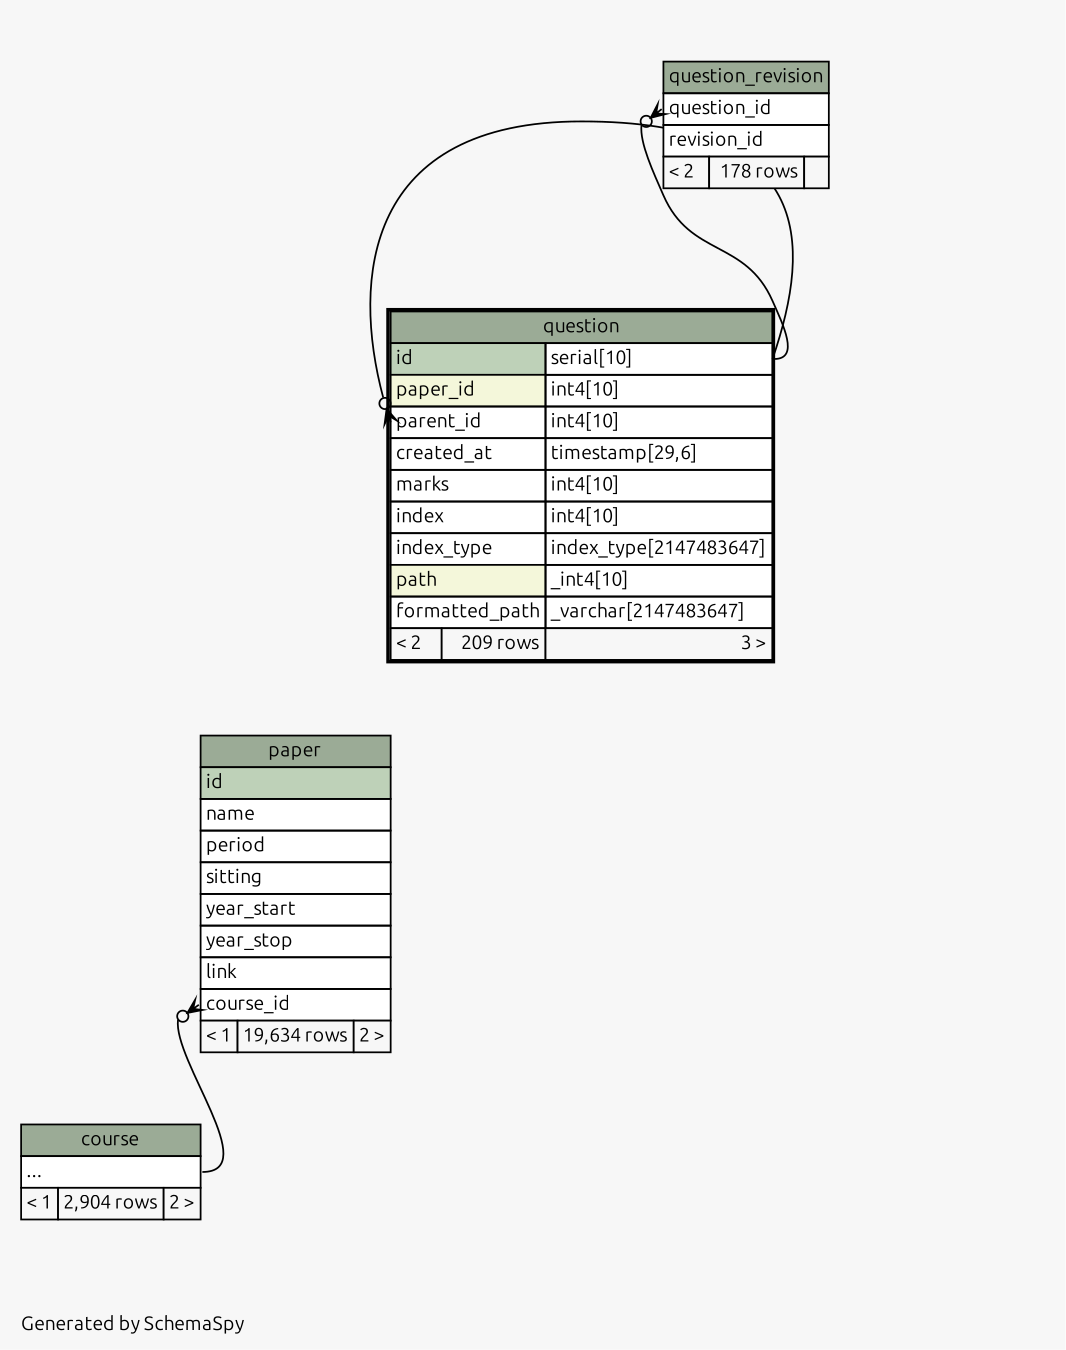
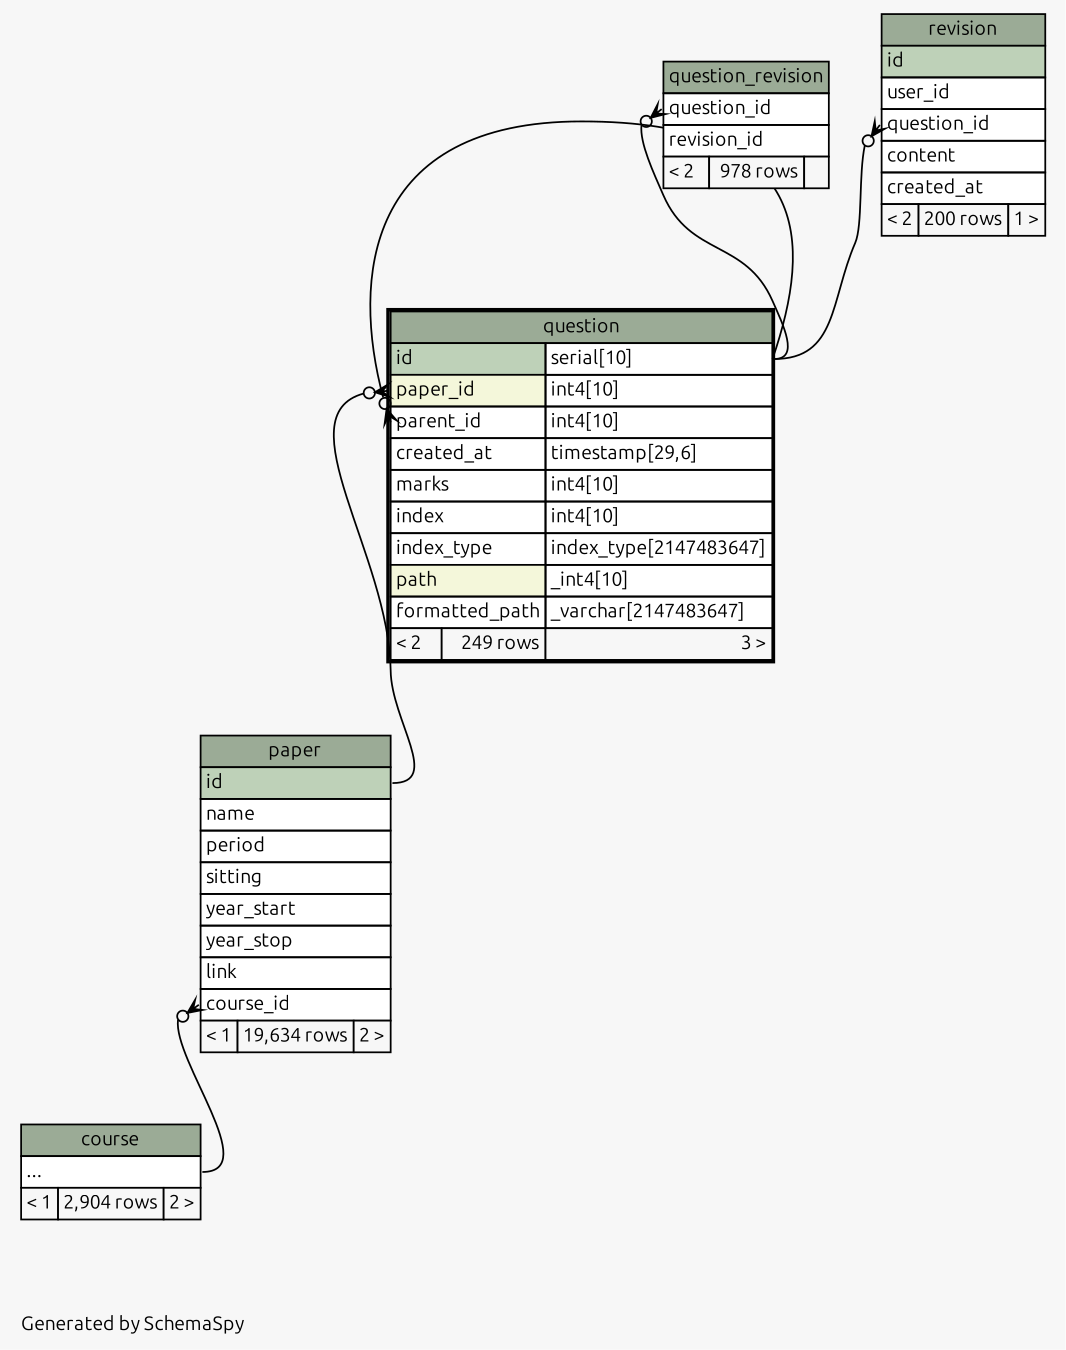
none -> (963, 125)
(759, 172) -> (759, 172)
none -> (376, 588)
(501, 643) -> (501, 643)
